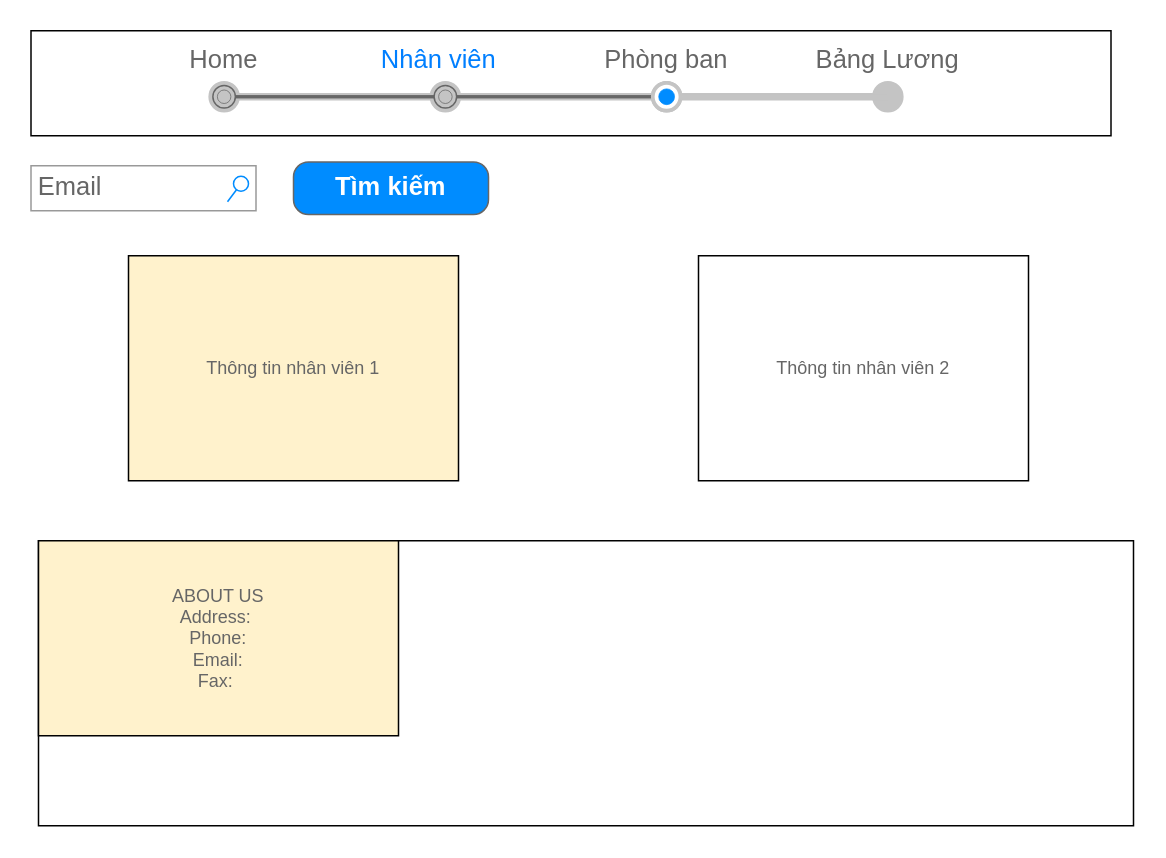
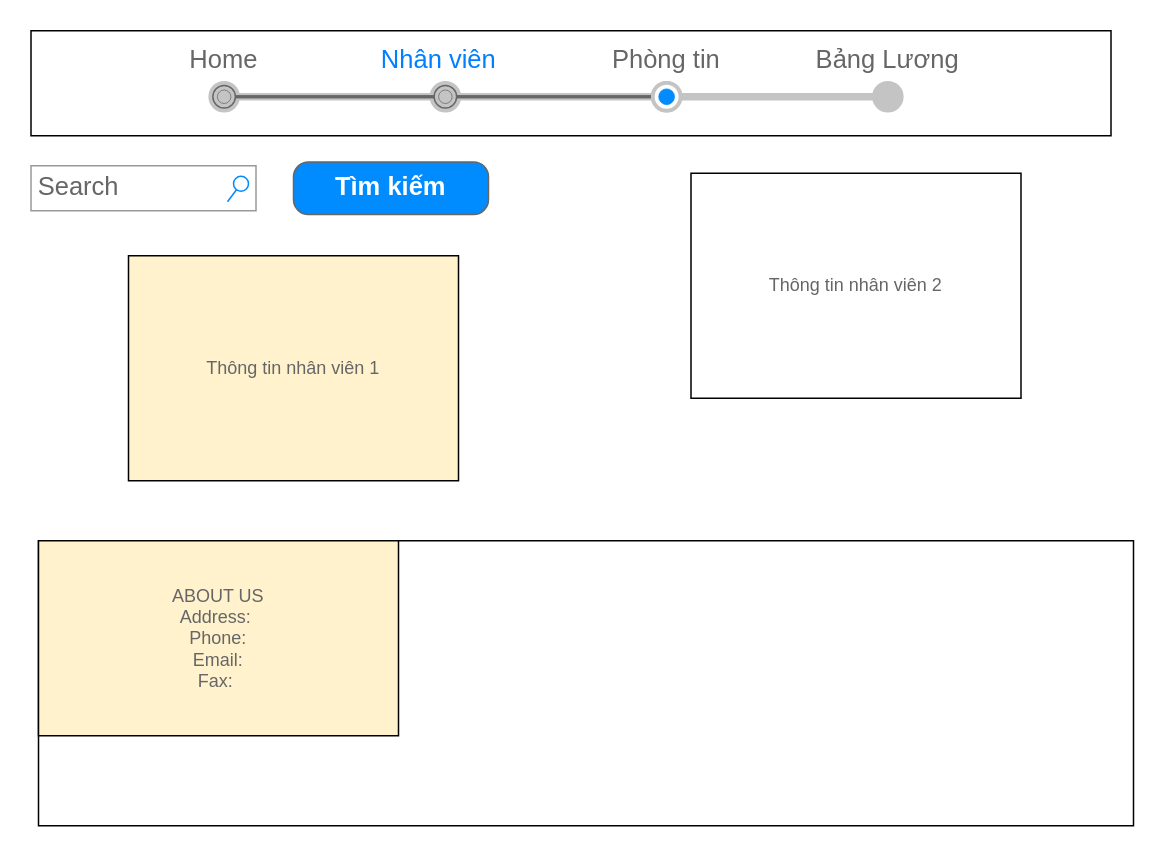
(556, 46) -> (556, 46)
(67, 188) -> (81, 188)
(863, 368) -> (856, 286)
